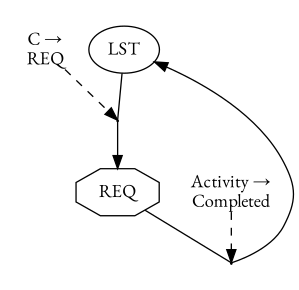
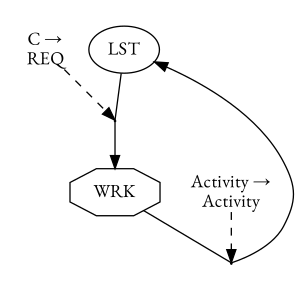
(118, 192) -> (115, 192)
(231, 192) -> (231, 192)
